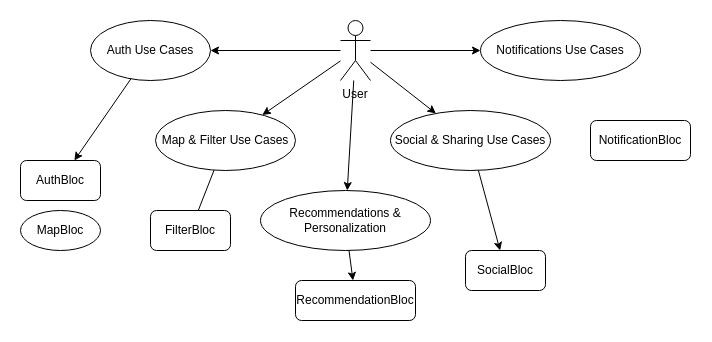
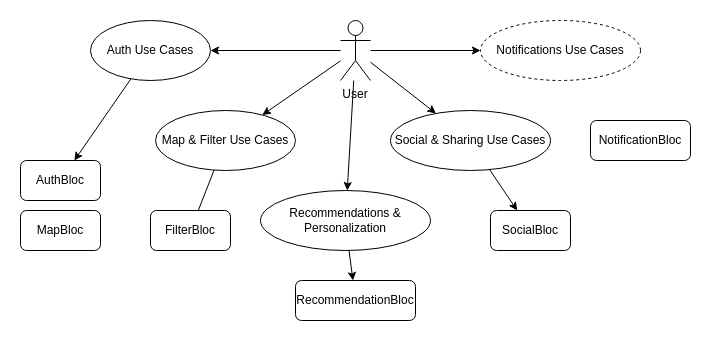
(561, 51) -> (561, 51)
(61, 231) -> (61, 231)
(506, 271) -> (531, 231)
